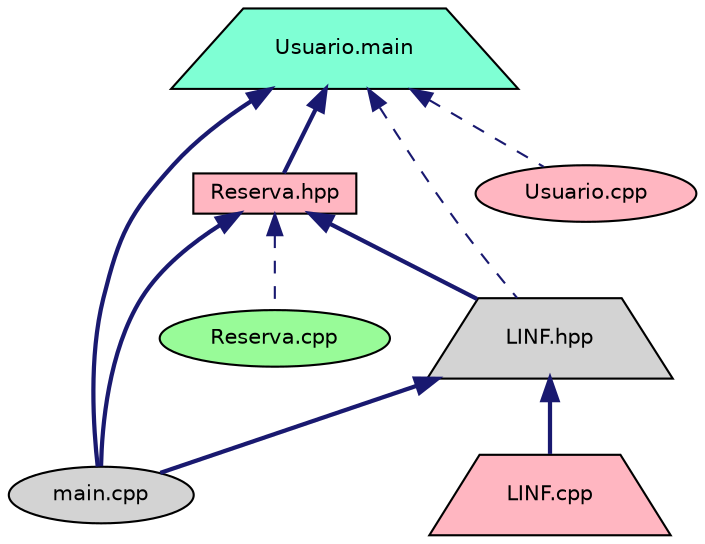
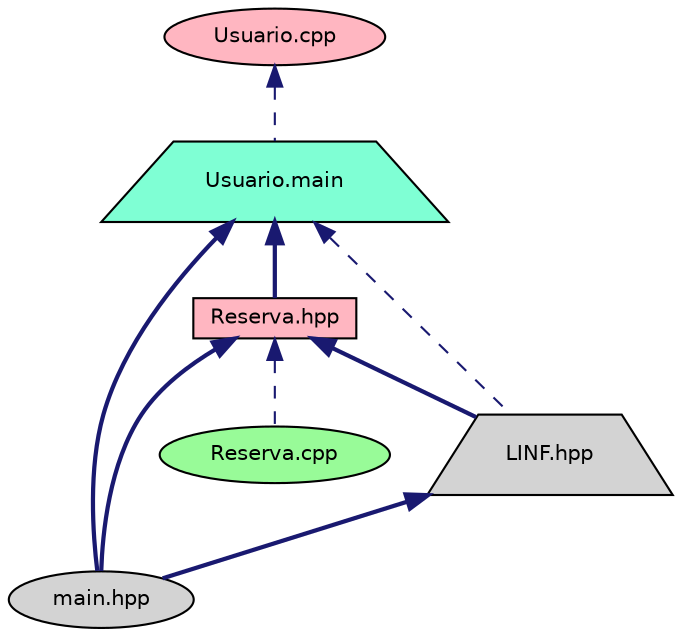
(486, 133) -> (275, 114)
(101, 495) -> (101, 600)
(550, 495) -> none
